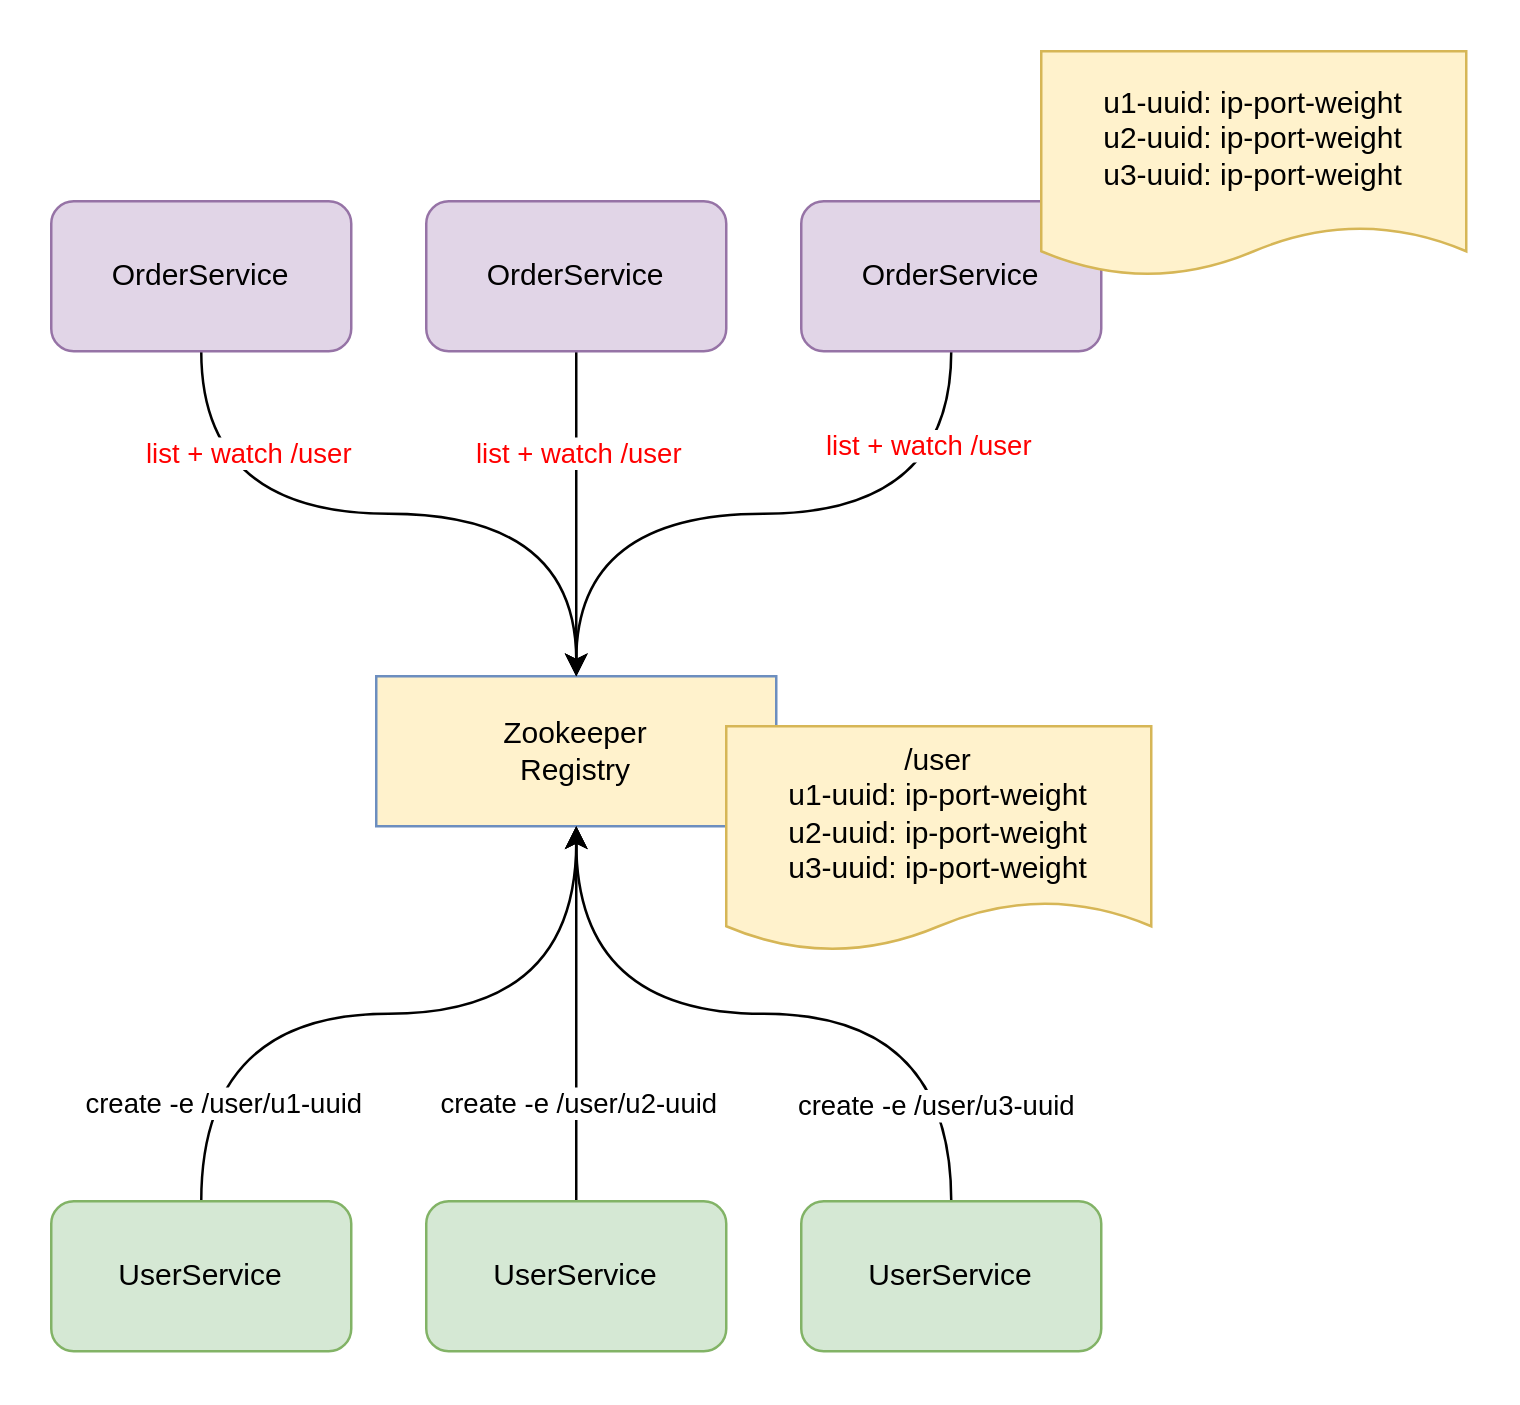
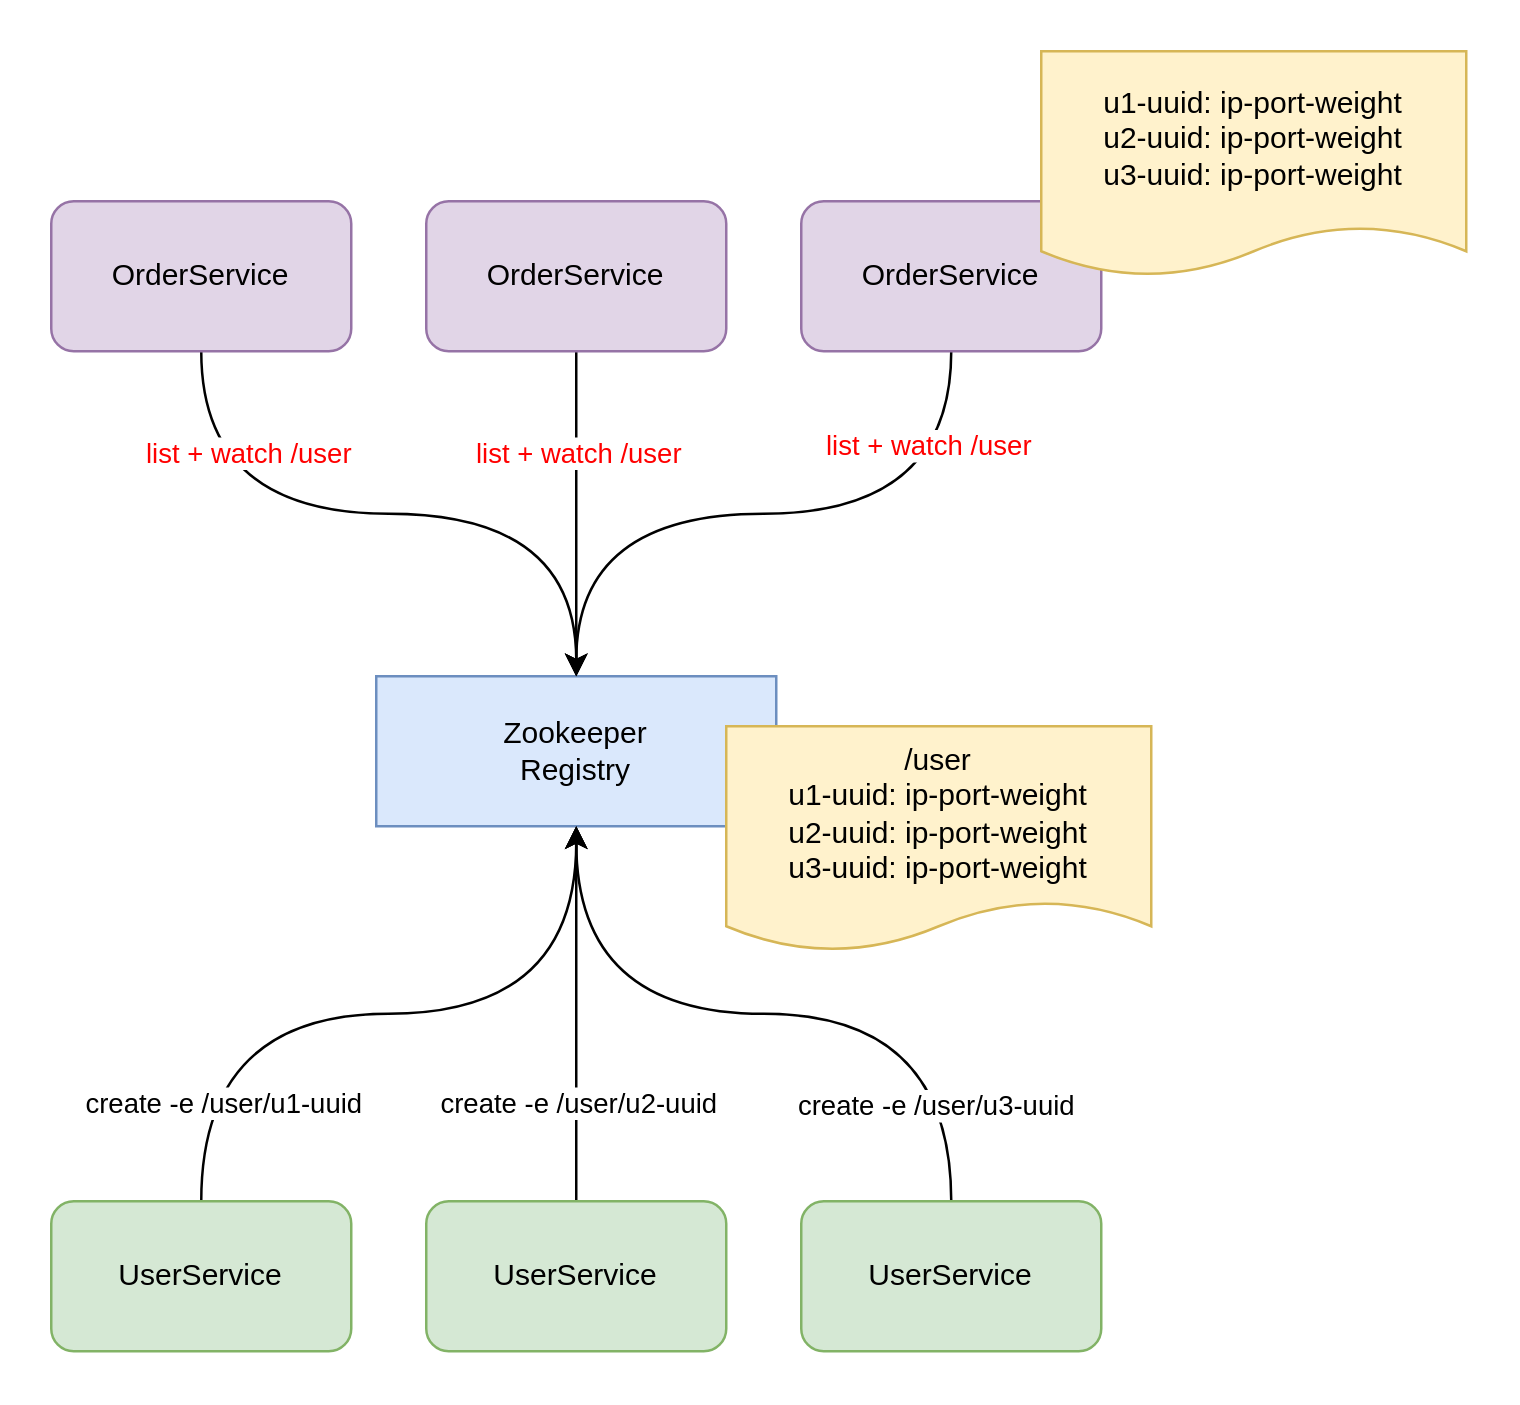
(576, 751) -> (576, 751)
